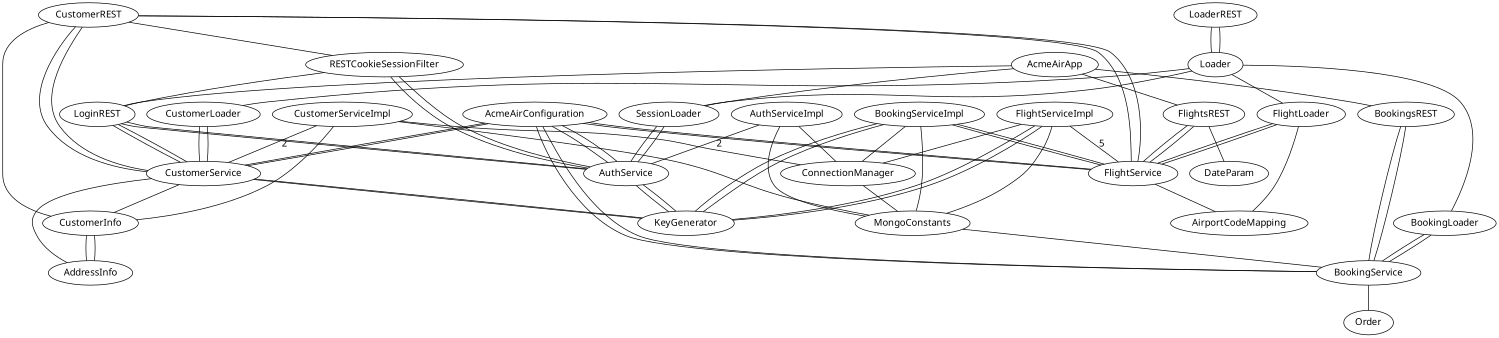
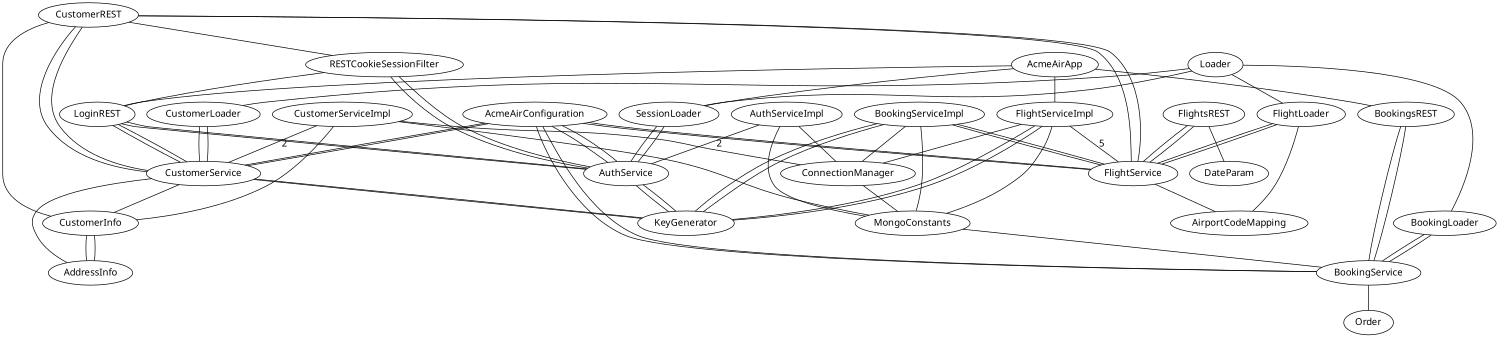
(1215, 15) -> none
(1130, 90) -> (1055, 88)
